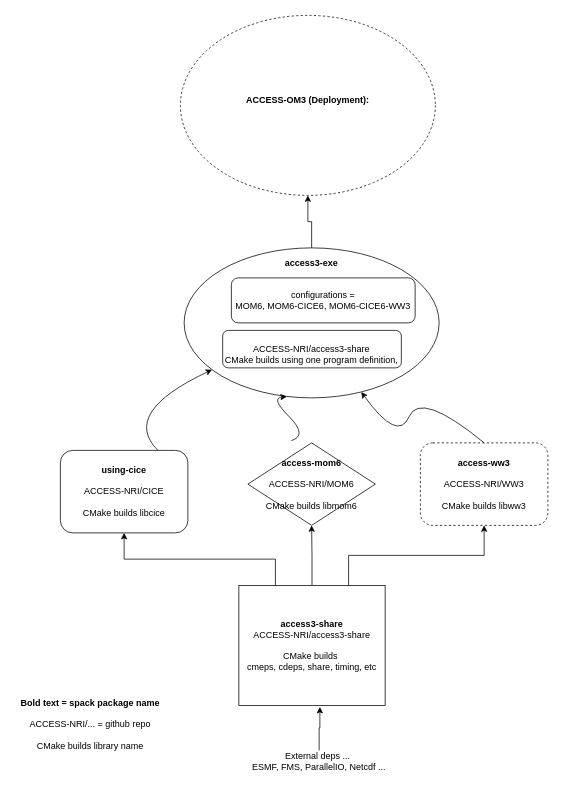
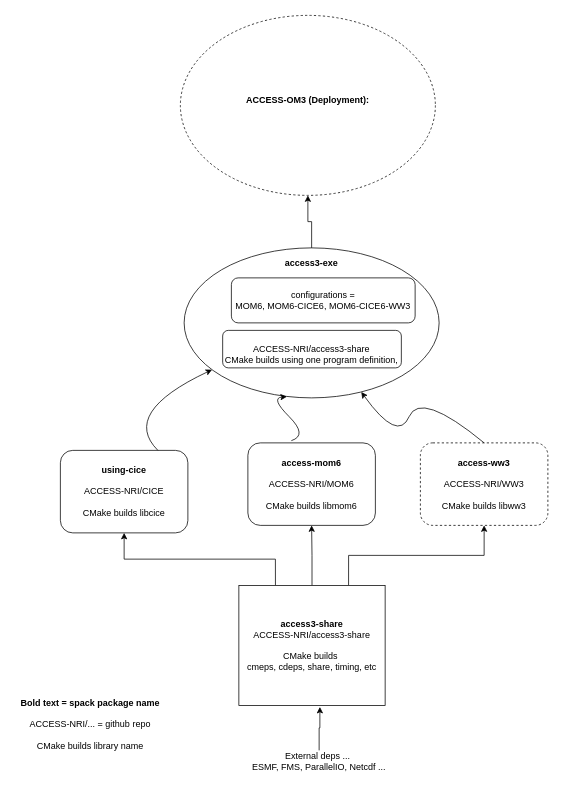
(312, 484) -> (312, 484)
